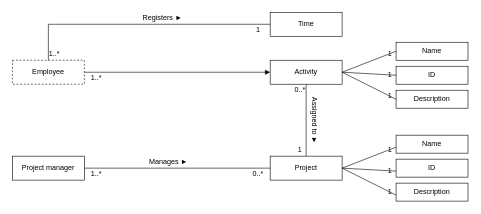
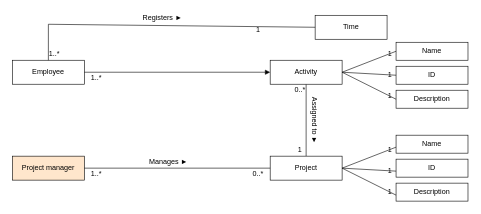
(306, 24) -> (351, 27)
(48, 72) -> (48, 72)
(48, 168) -> (48, 168)
